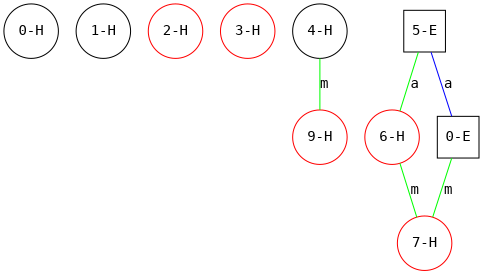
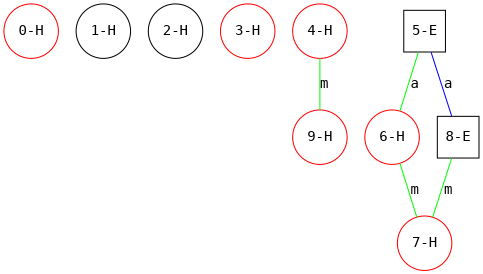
(31, 31) -> (31, 31)
(176, 31) -> (176, 31)
(320, 31) -> (320, 31)
(458, 137) -> (458, 137)
